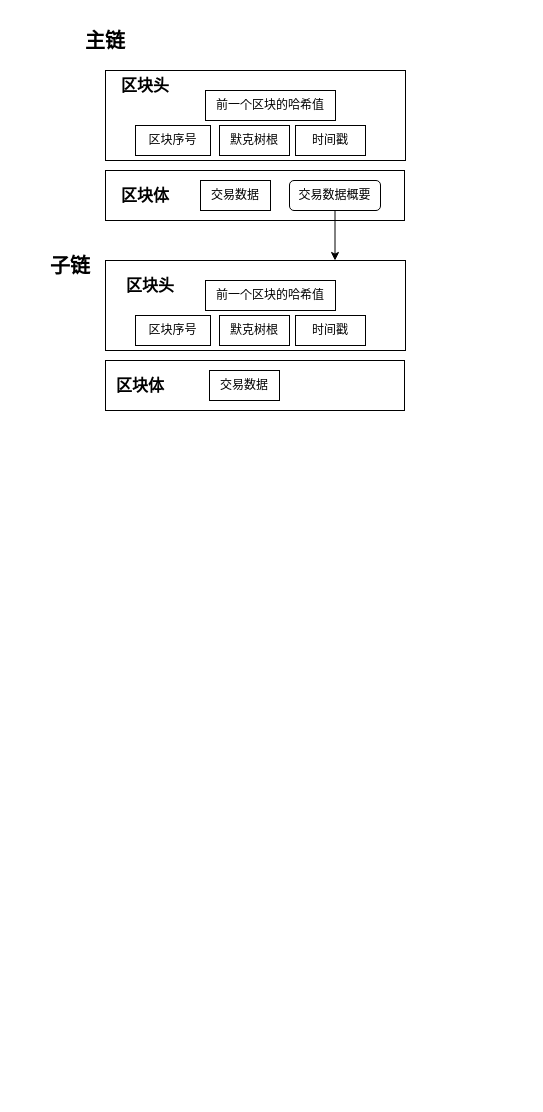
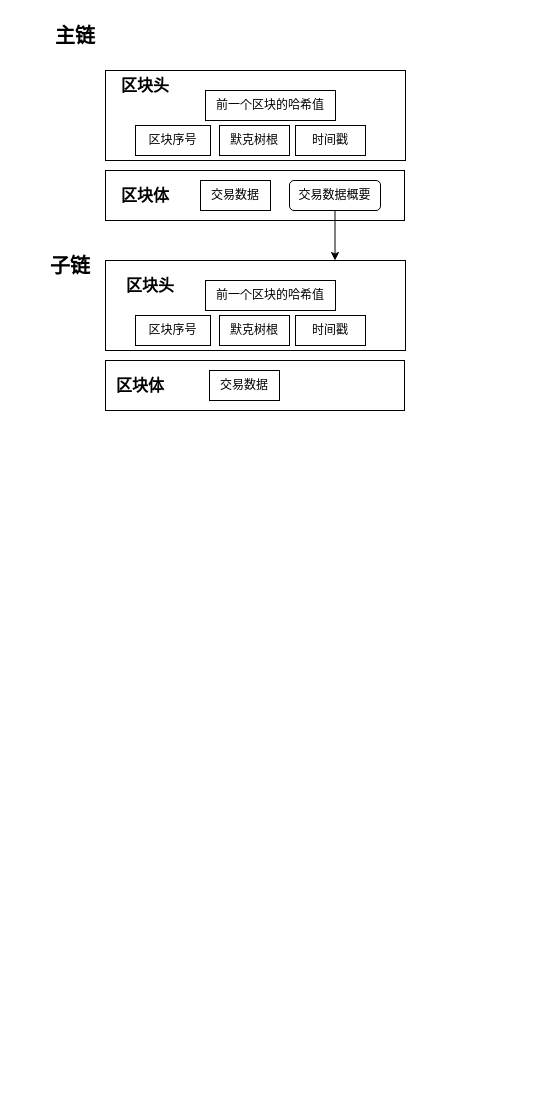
(106, 41) -> (76, 36)
